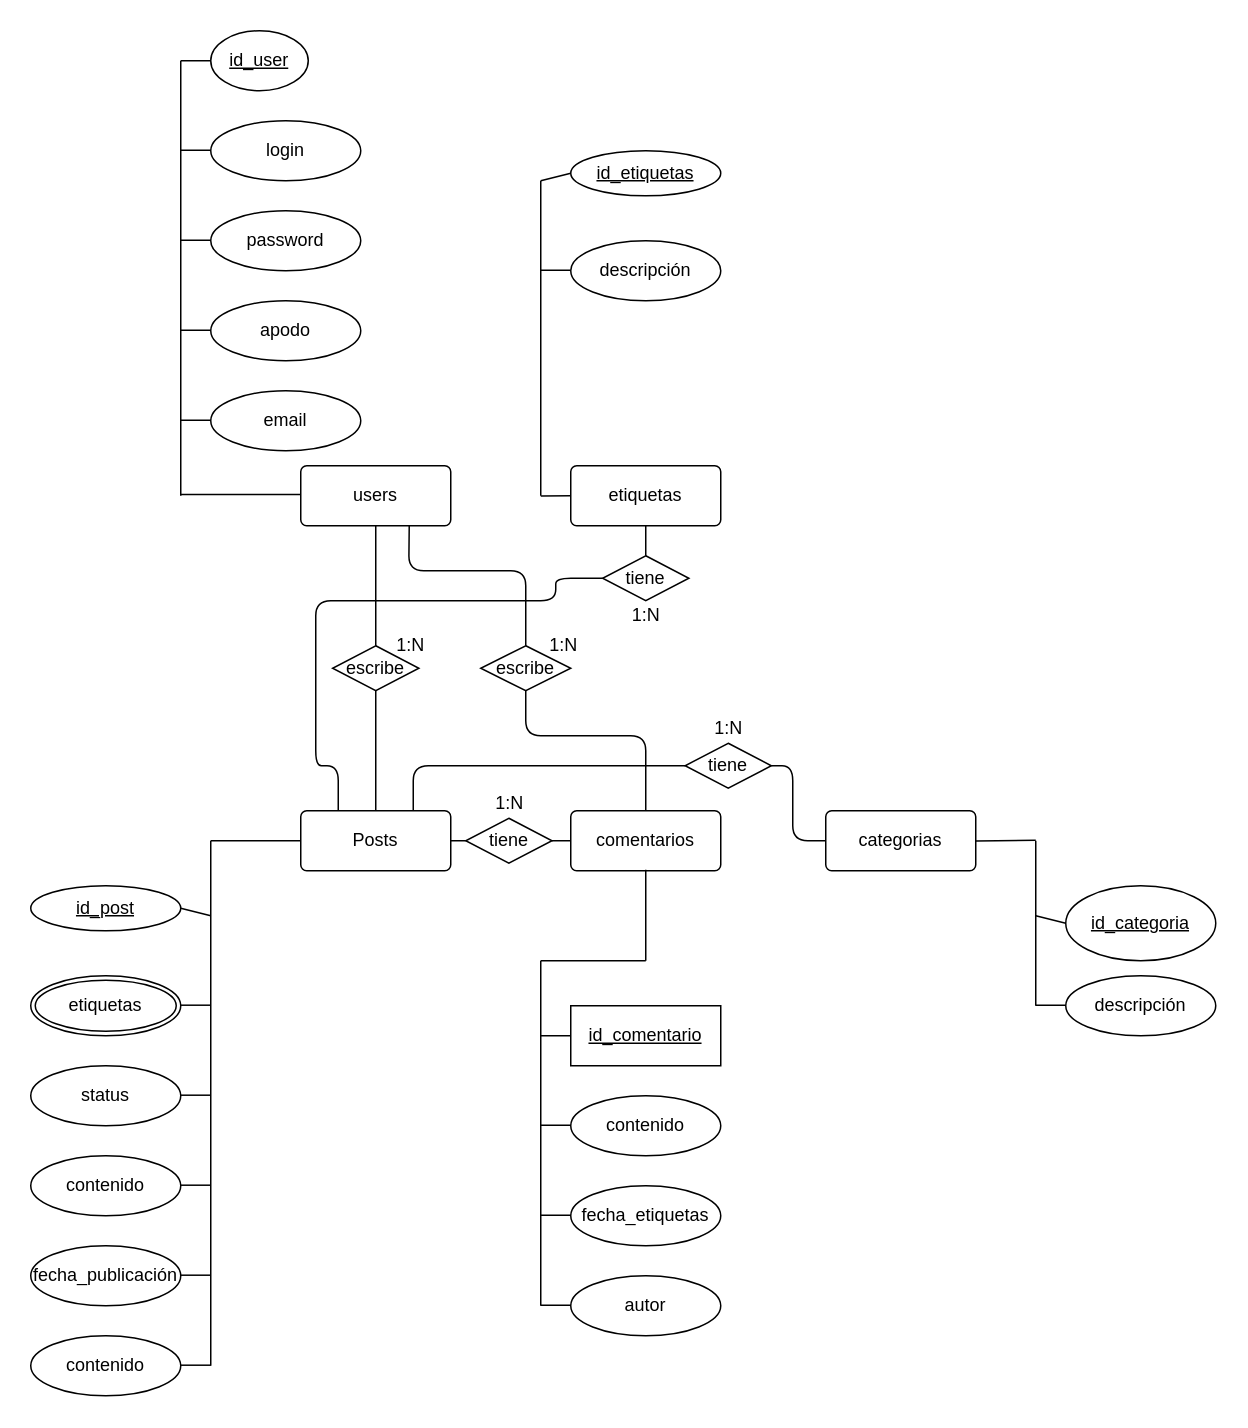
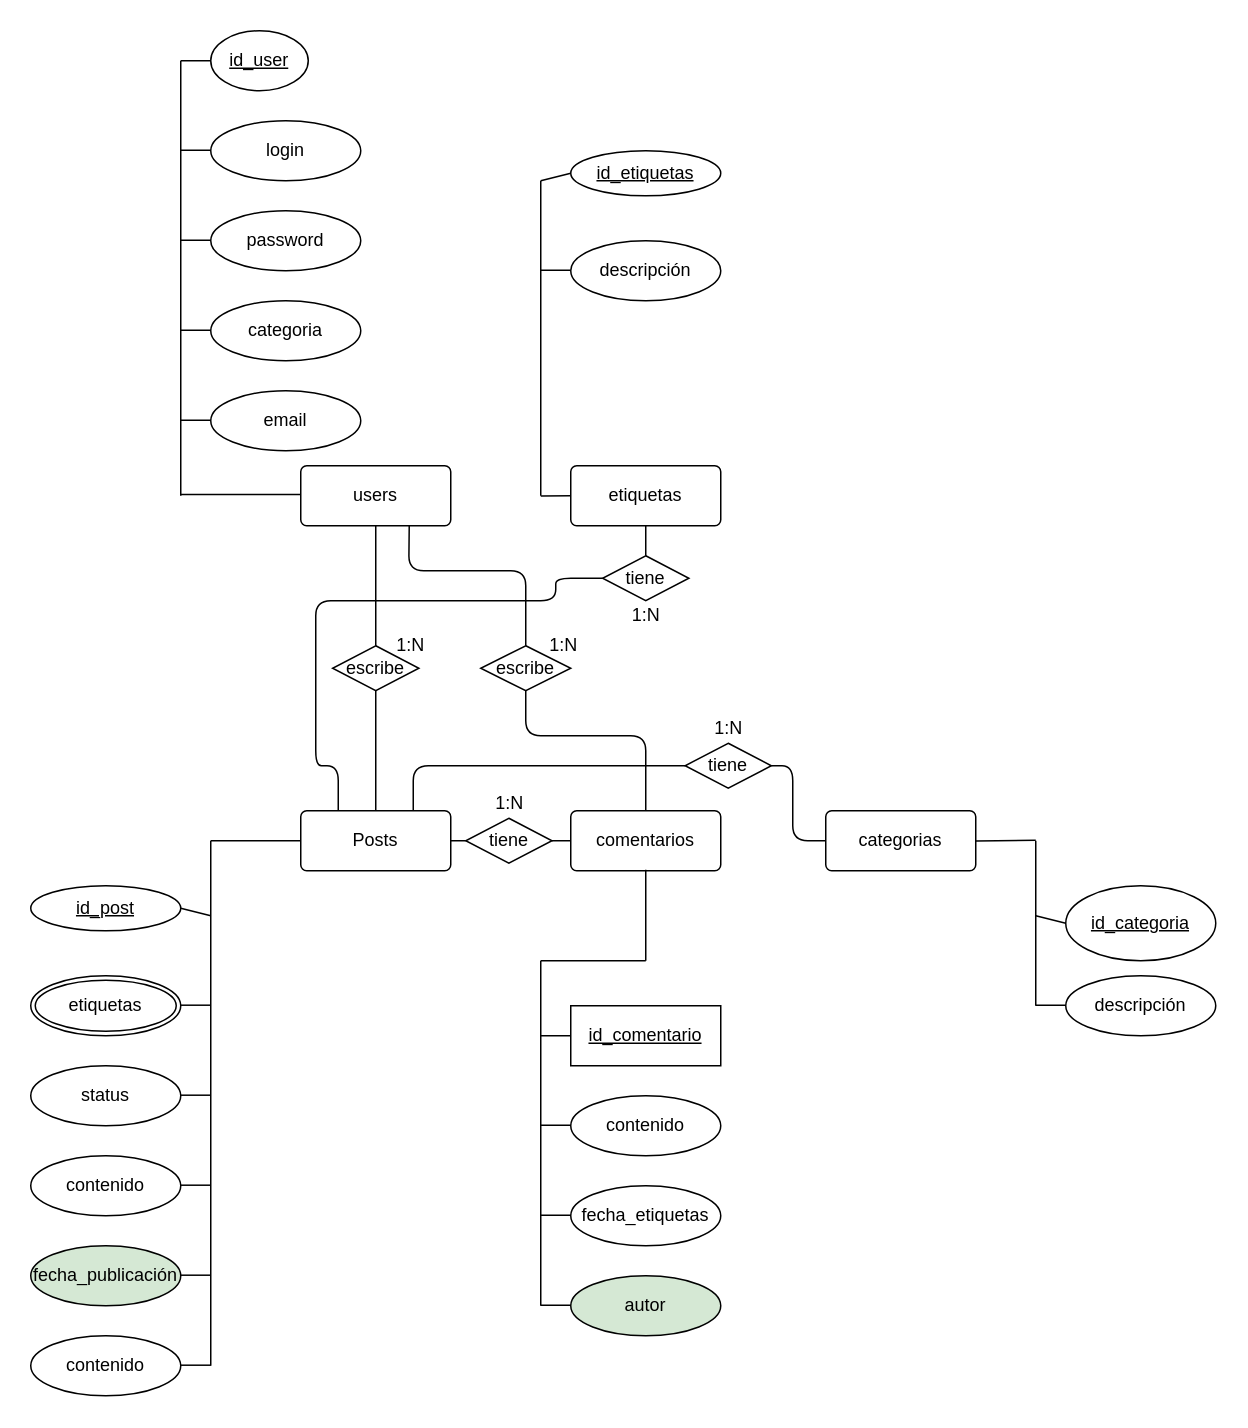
(286, 331) -> (286, 331)
(106, 1276) -> (106, 1276)
(646, 1306) -> (646, 1306)
